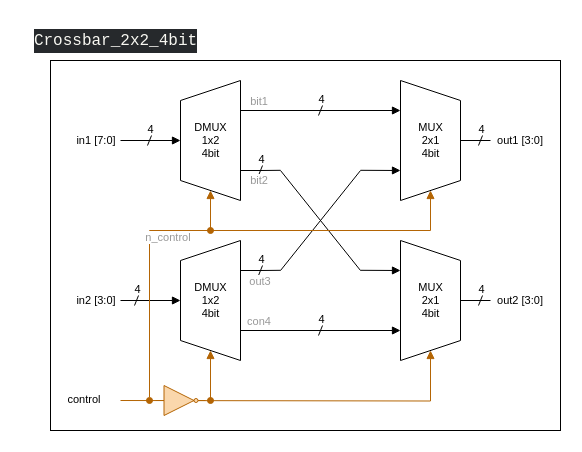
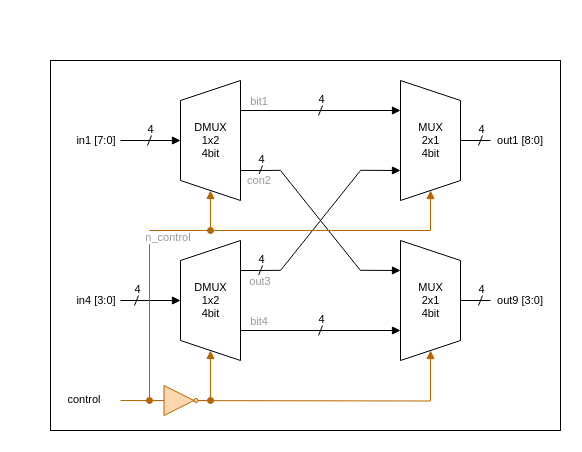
(116, 41) -> none
(521, 141) -> (521, 141)
(260, 181) -> (260, 181)
(97, 301) -> (97, 301)
(521, 301) -> (521, 301)
(260, 322) -> (260, 322)
